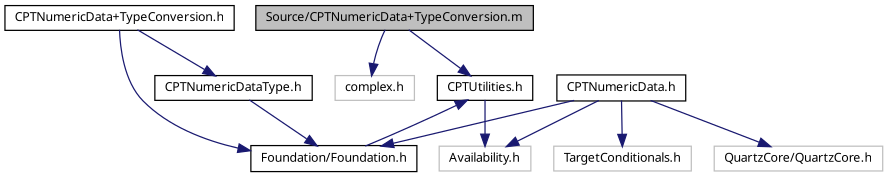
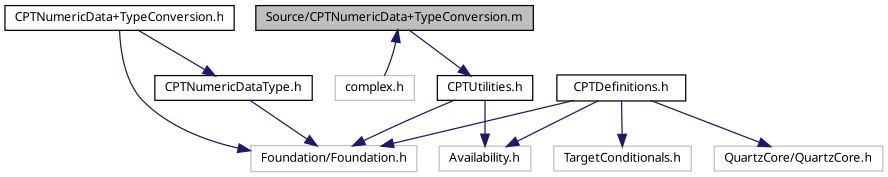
(378, 46) -> (391, 59)
(621, 88) -> (621, 88)
(411, 126) -> (409, 120)
(334, 159) -> (334, 159)
